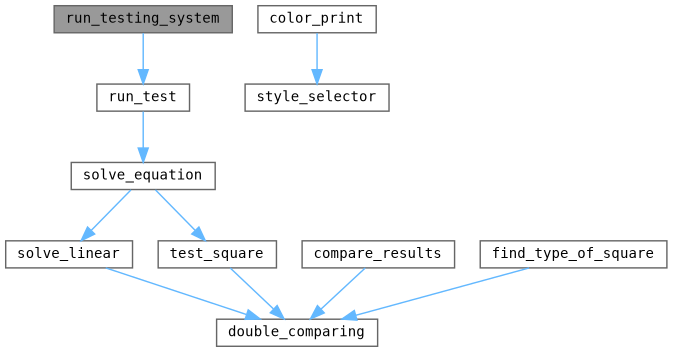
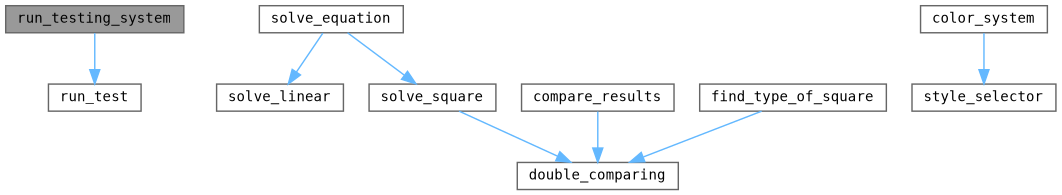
(317, 19) -> (984, 19)
(143, 130) -> none
(217, 254) -> (432, 98)
(176, 291) -> none
